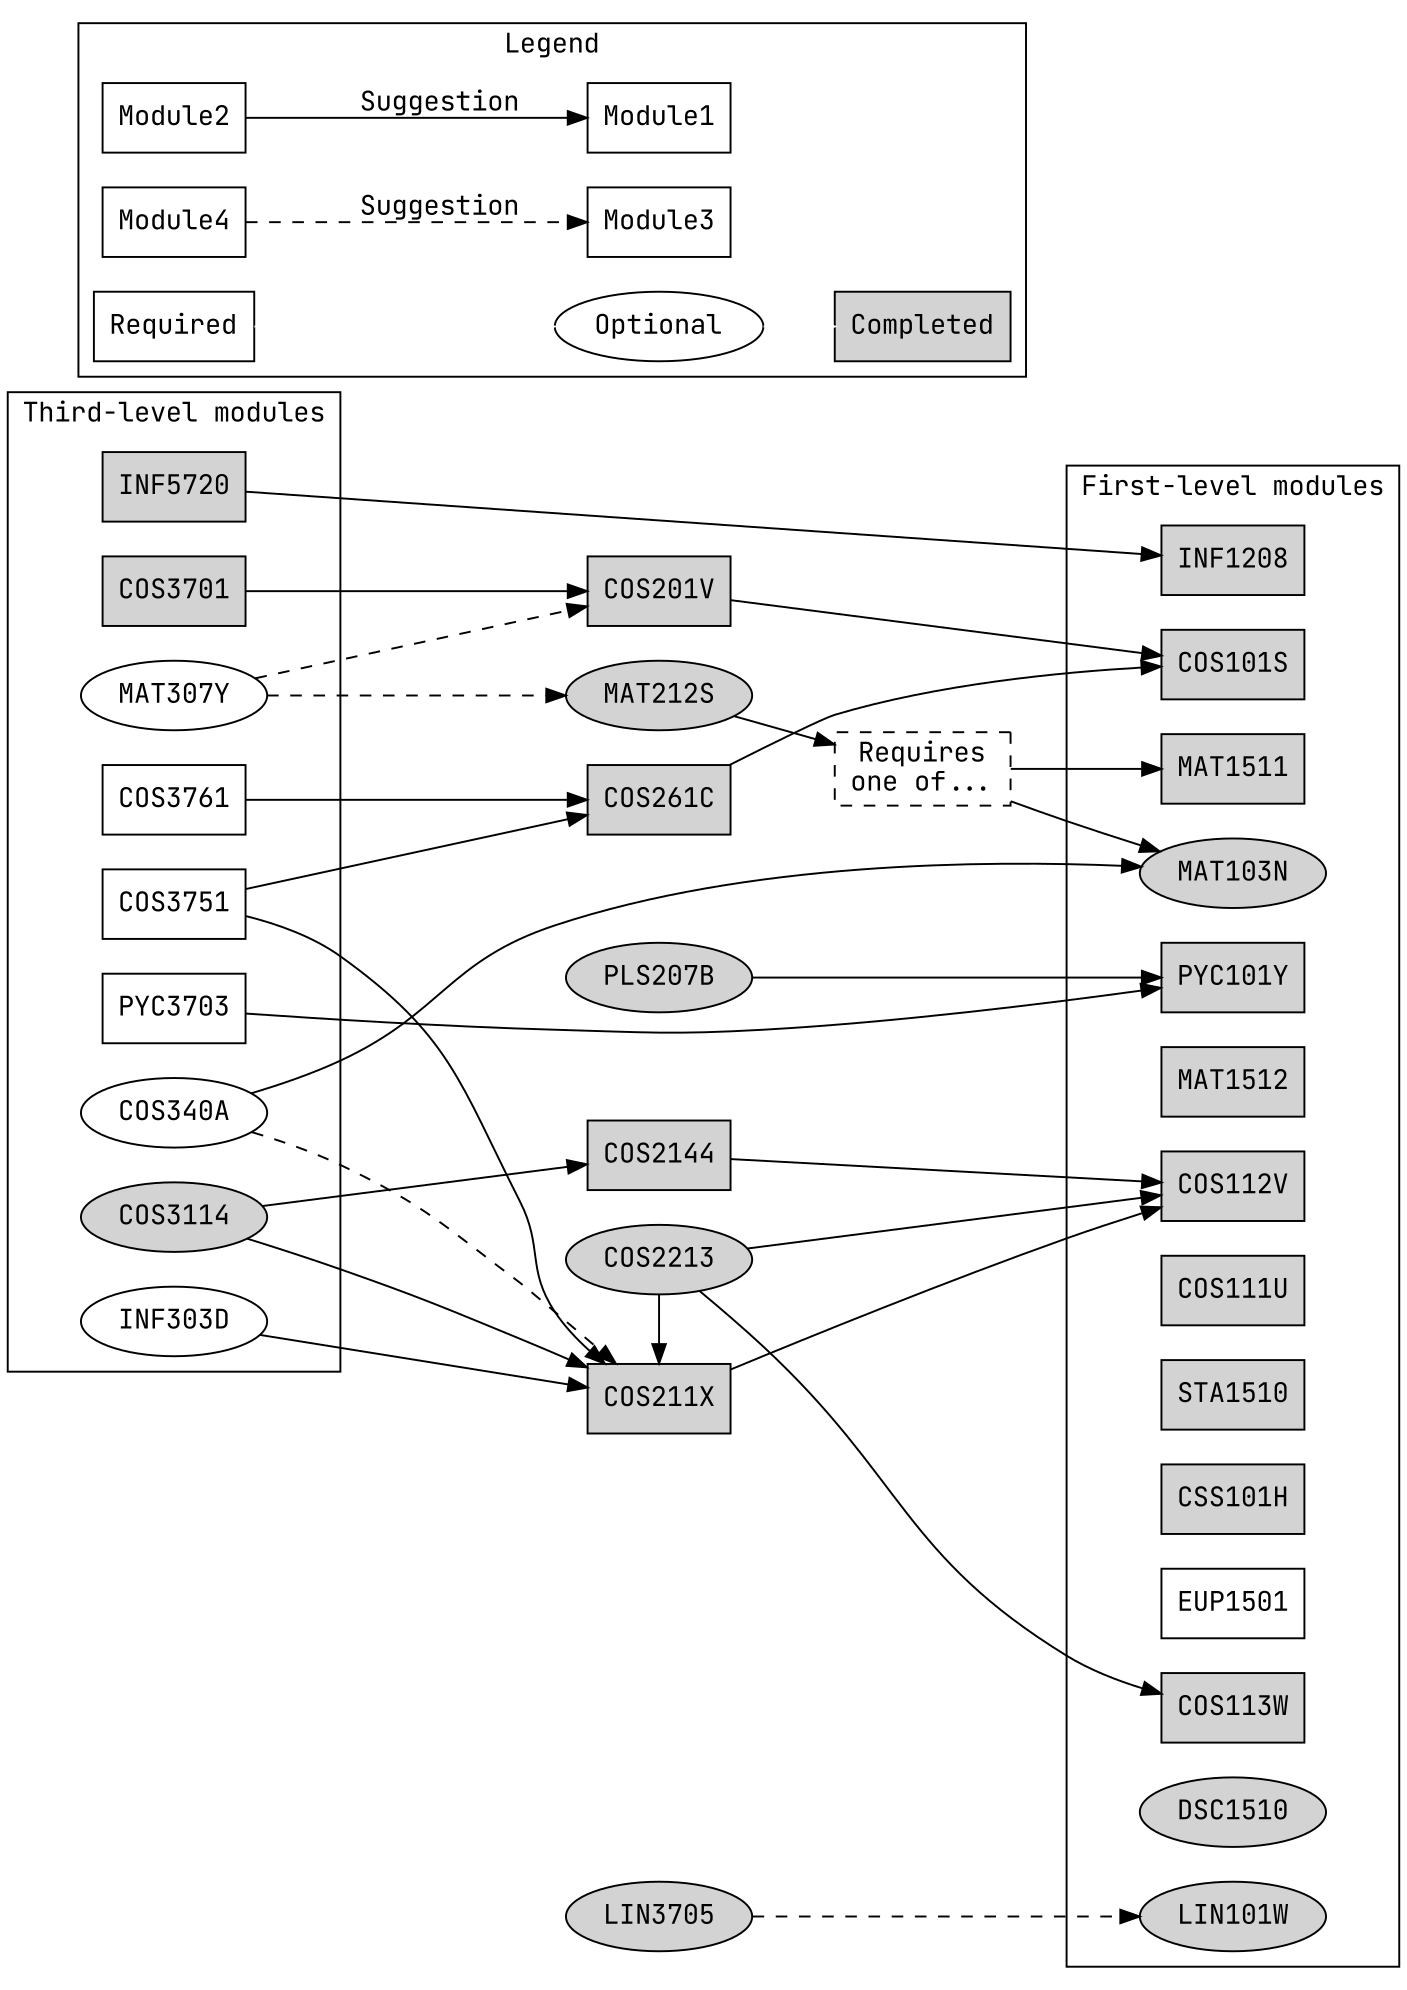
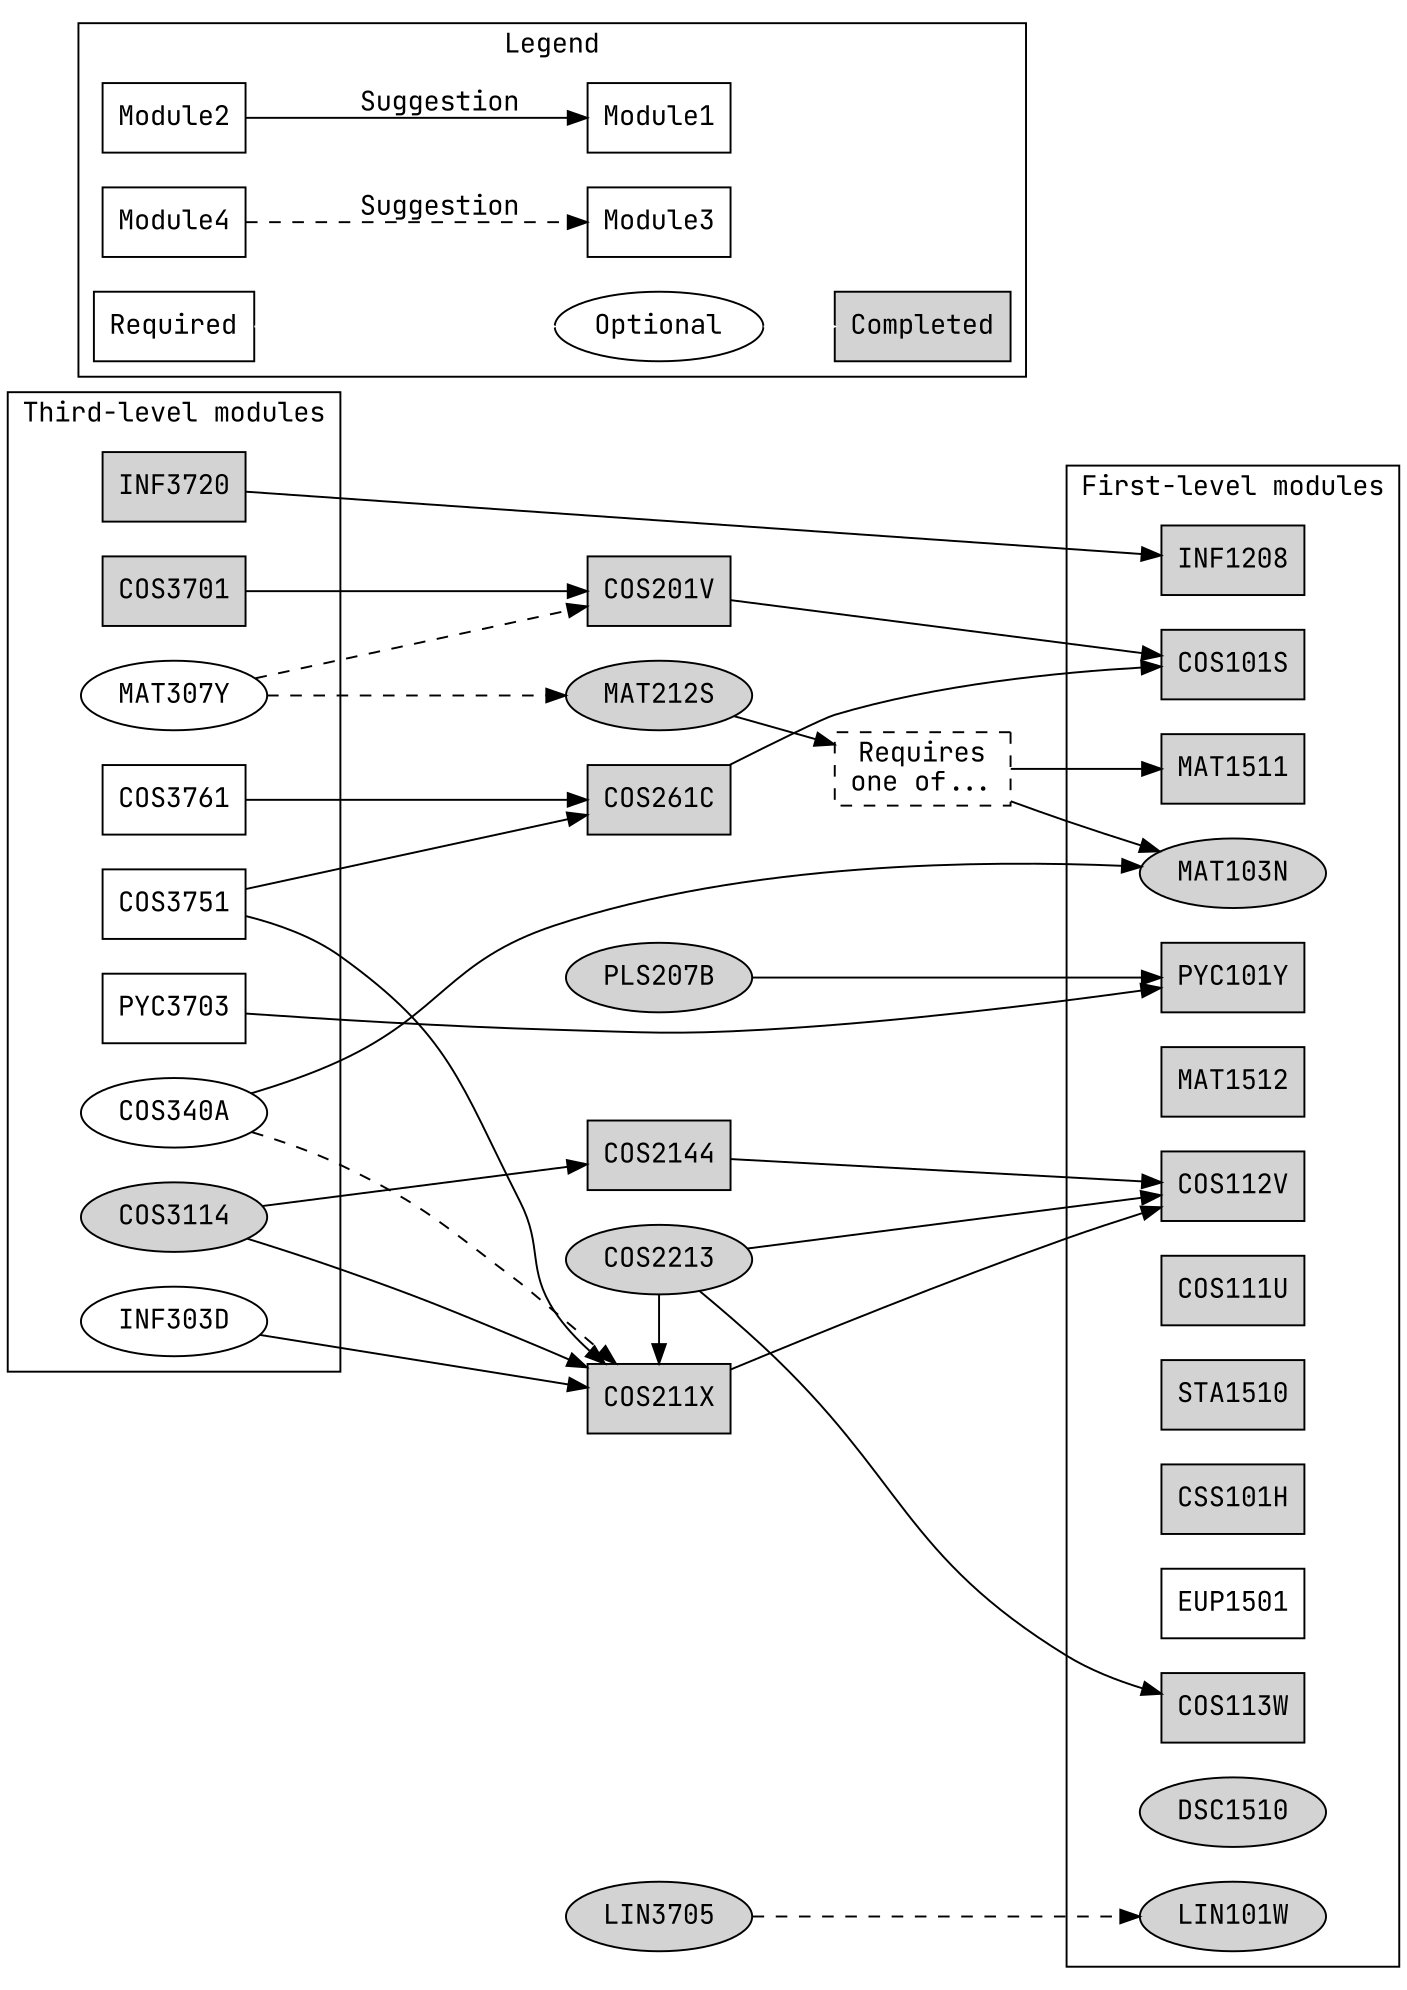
(174, 487) -> (174, 487)
